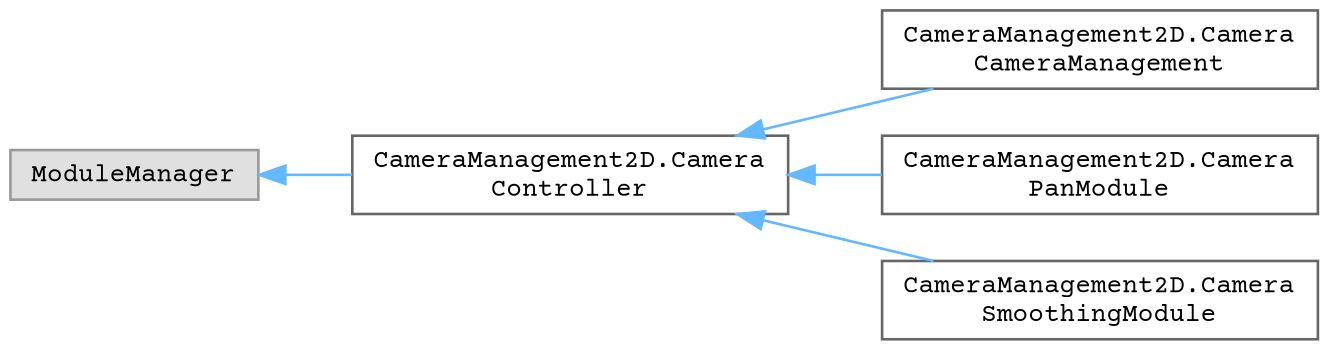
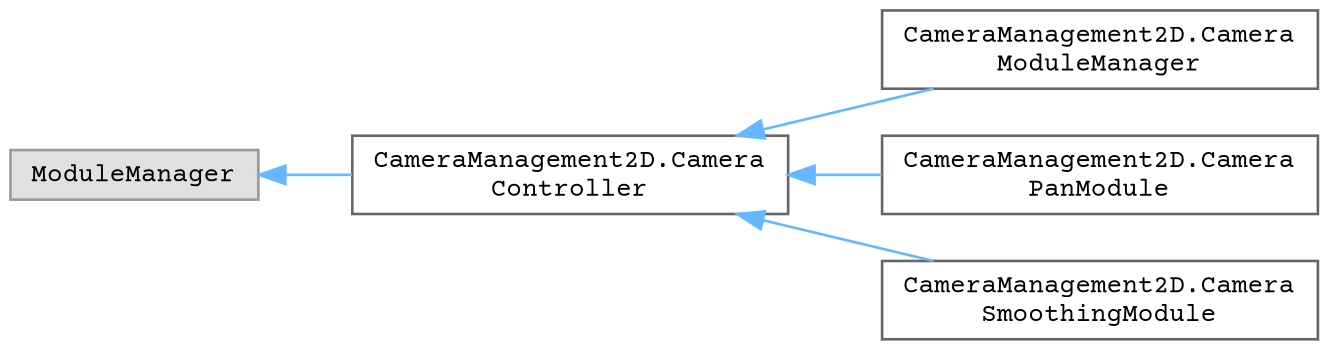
(1100, 50) -> (1100, 50)
